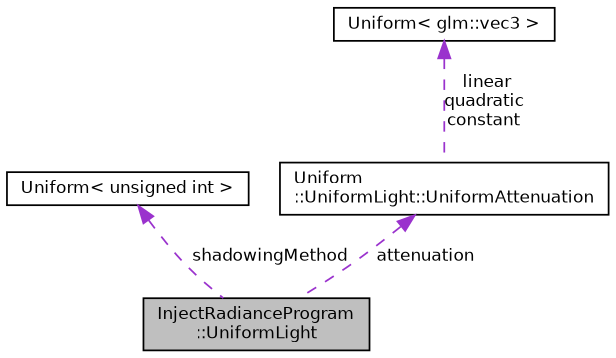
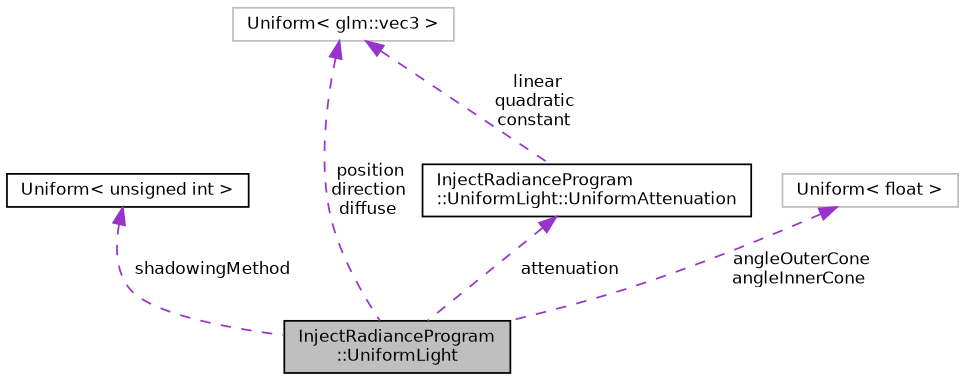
(444, 24) -> (343, 24)
(444, 189) -> (587, 190)
none -> (870, 190)
none -> (327, 195)
